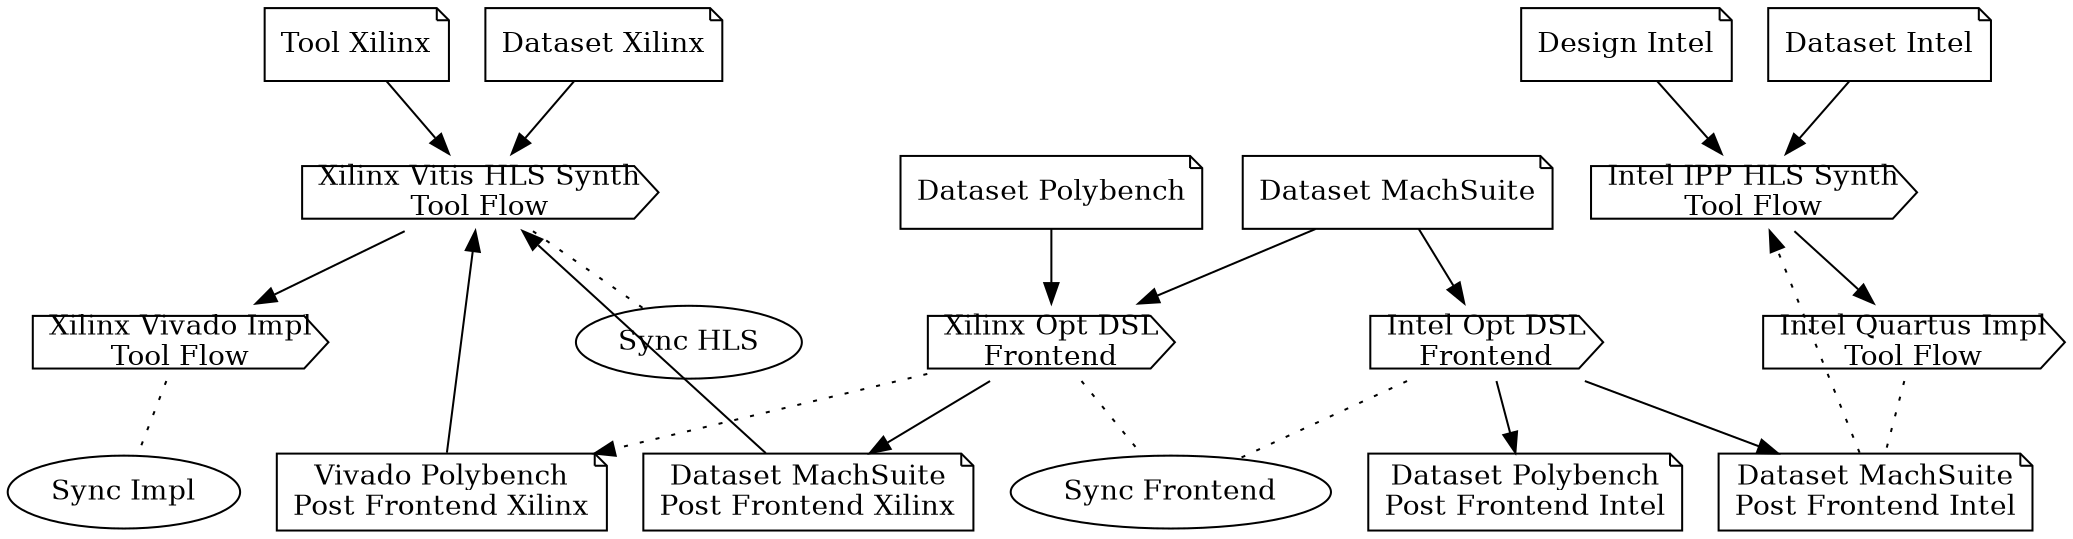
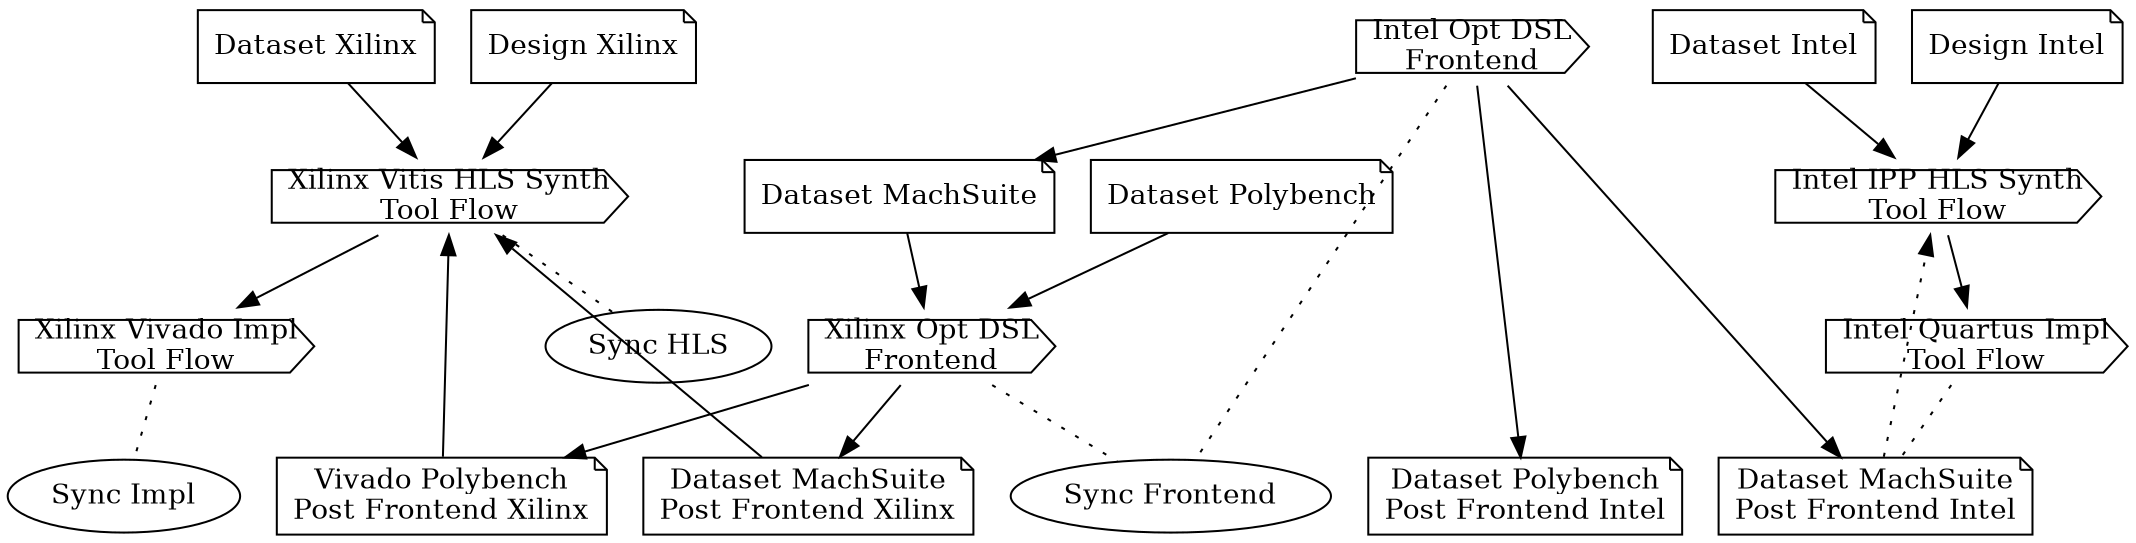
(357, 45) -> (584, 47)
(1436, 257) -> (1205, 117)
(771, 411) -> (691, 420)
